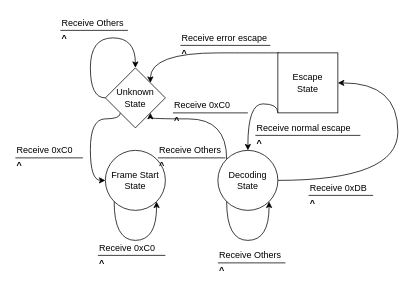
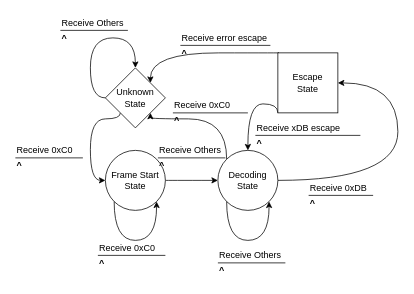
(305, 128) -> (299, 128)
none -> (190, 180)
